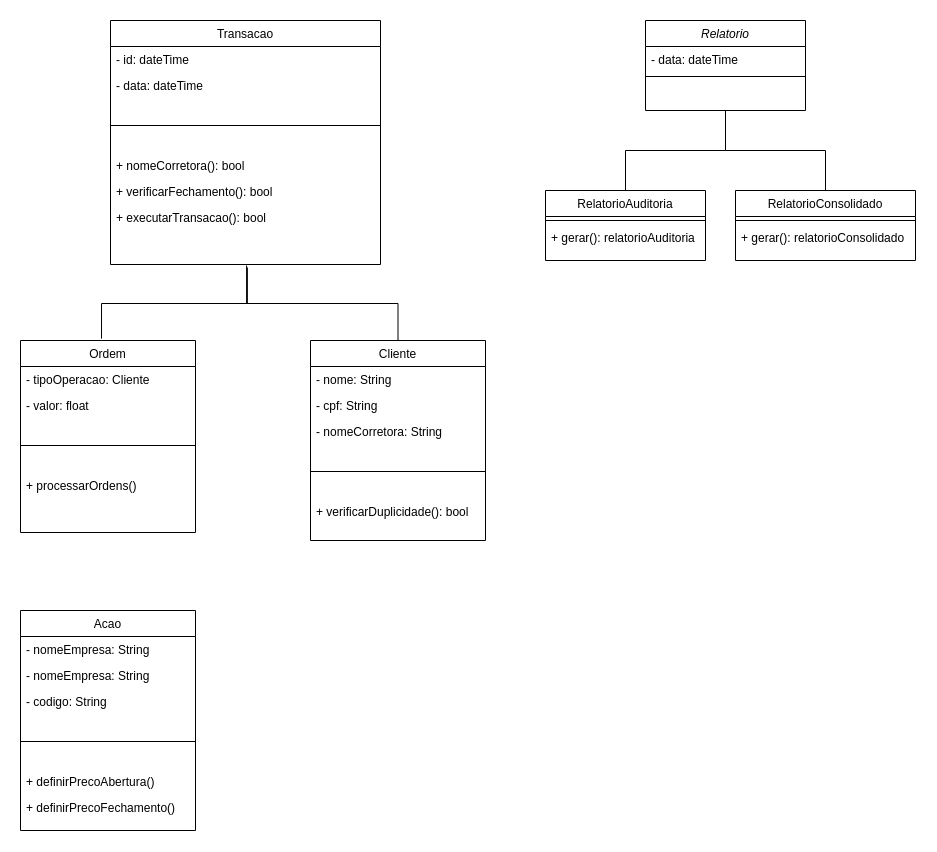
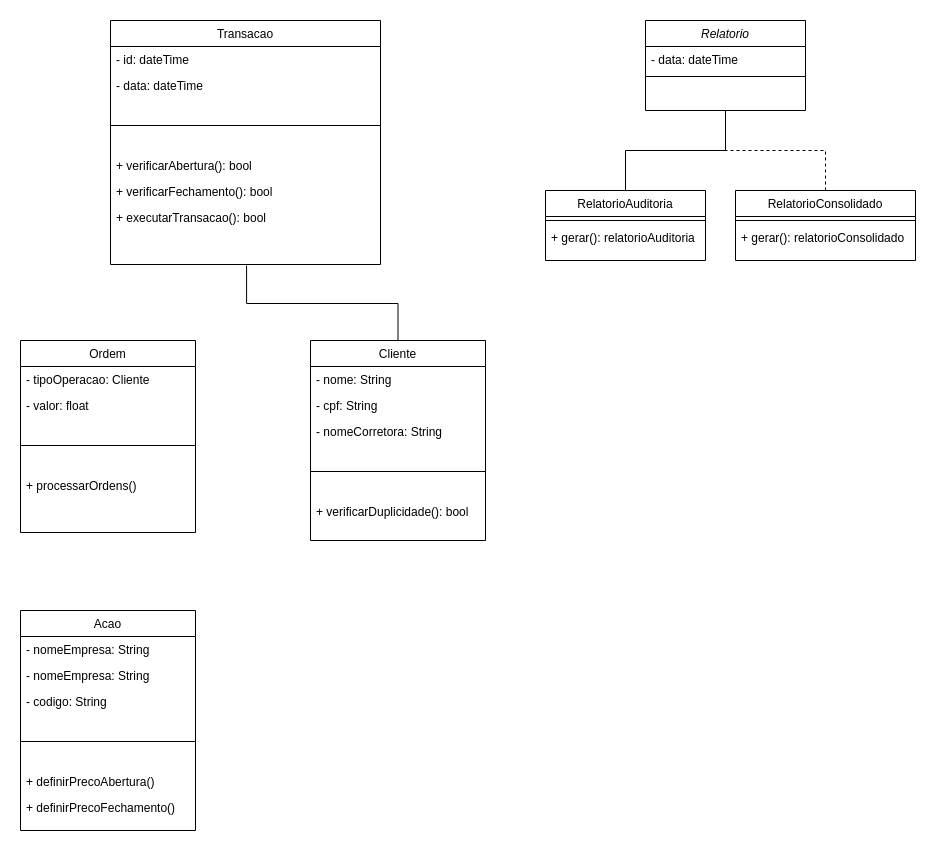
(796, 151) -> (796, 151)
(187, 166) -> (197, 166)
(156, 304) -> none
